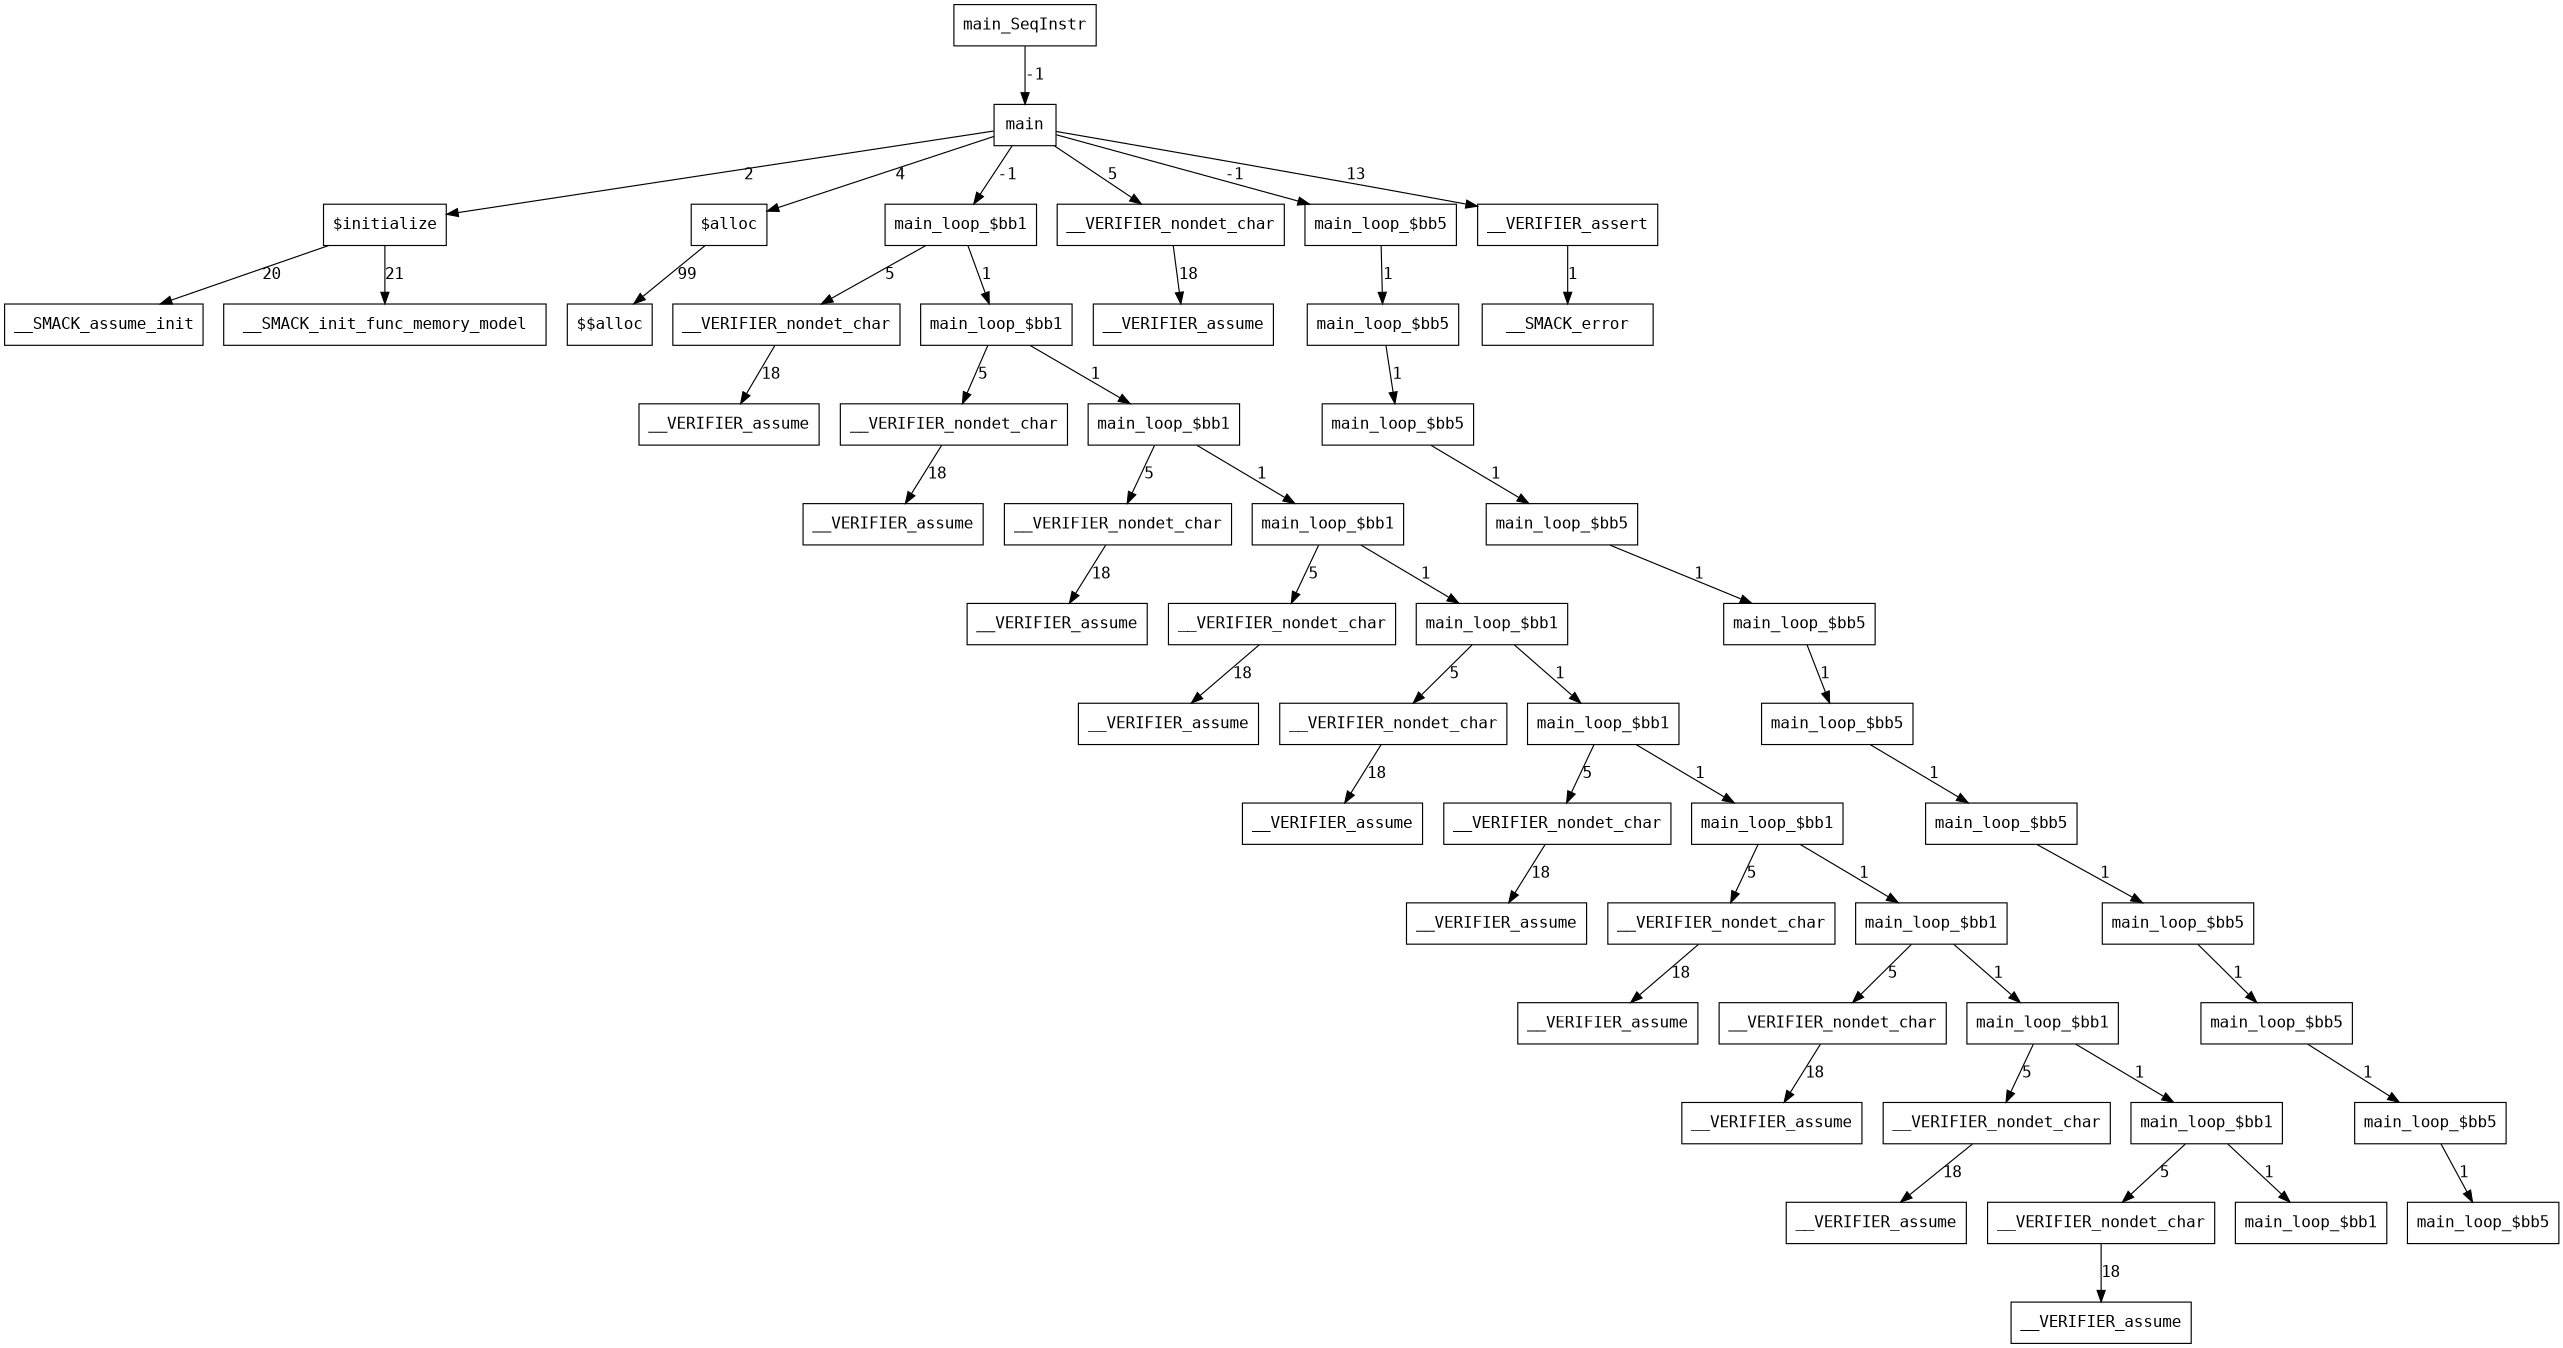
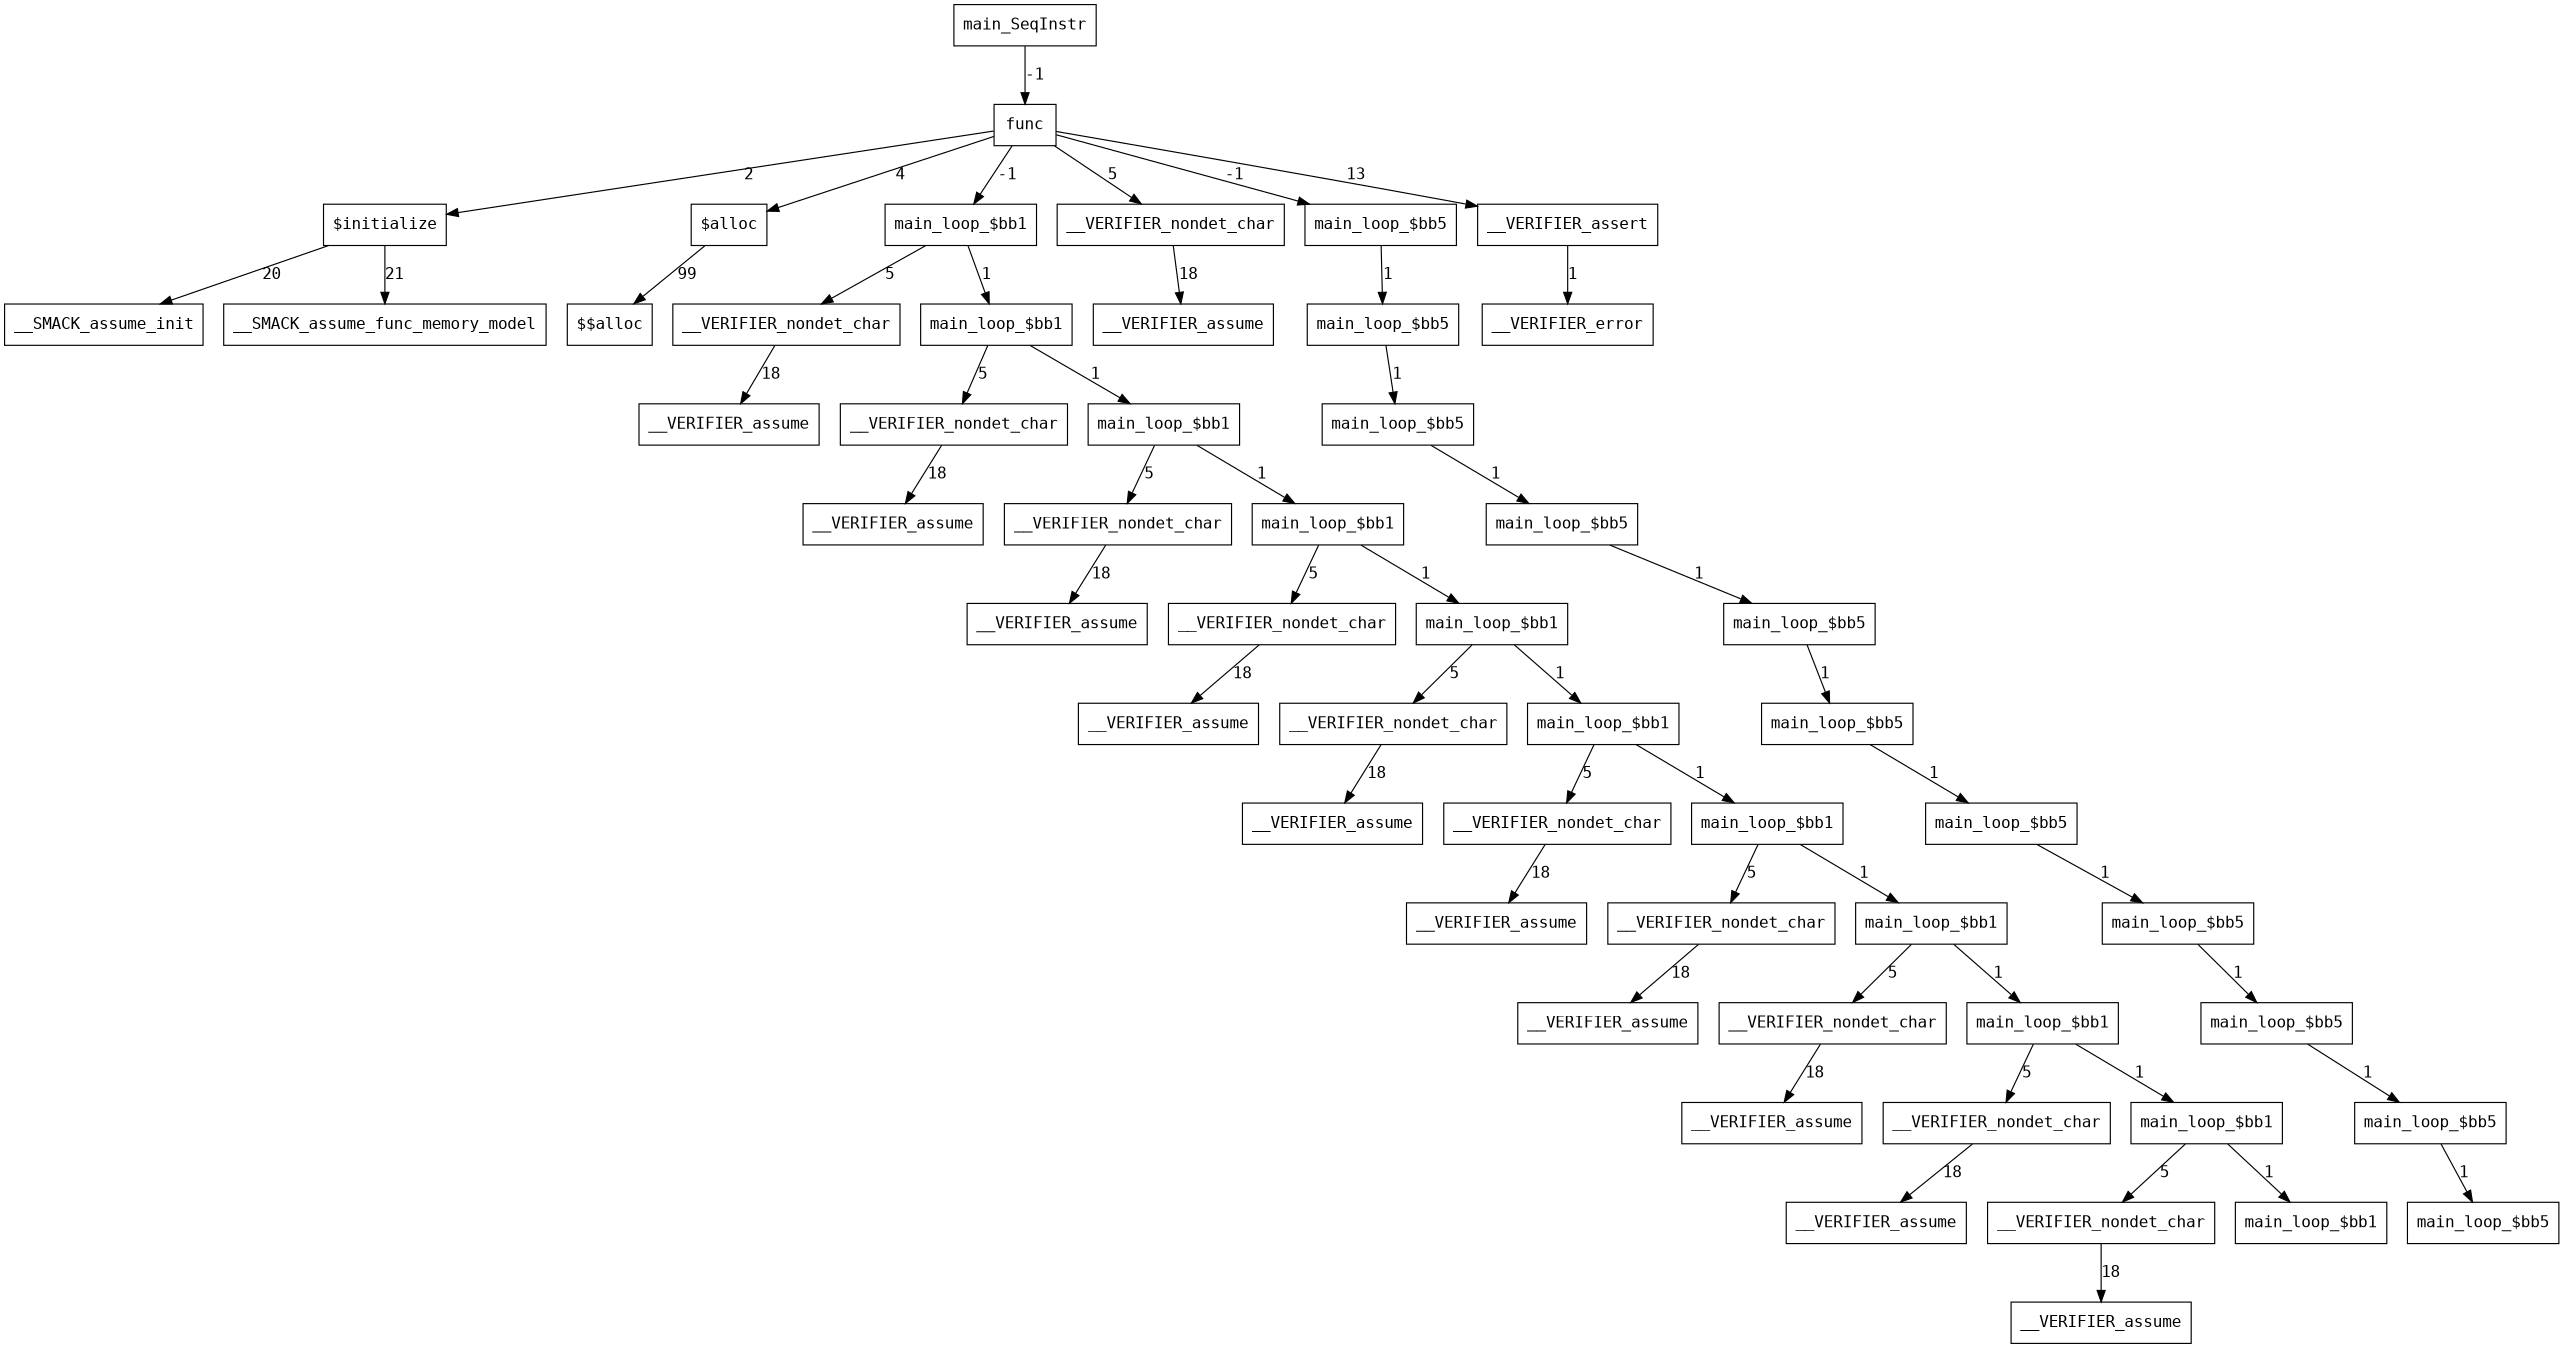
(1025, 125) -> (1025, 125)
(385, 325) -> (385, 325)
(1568, 325) -> (1568, 325)
